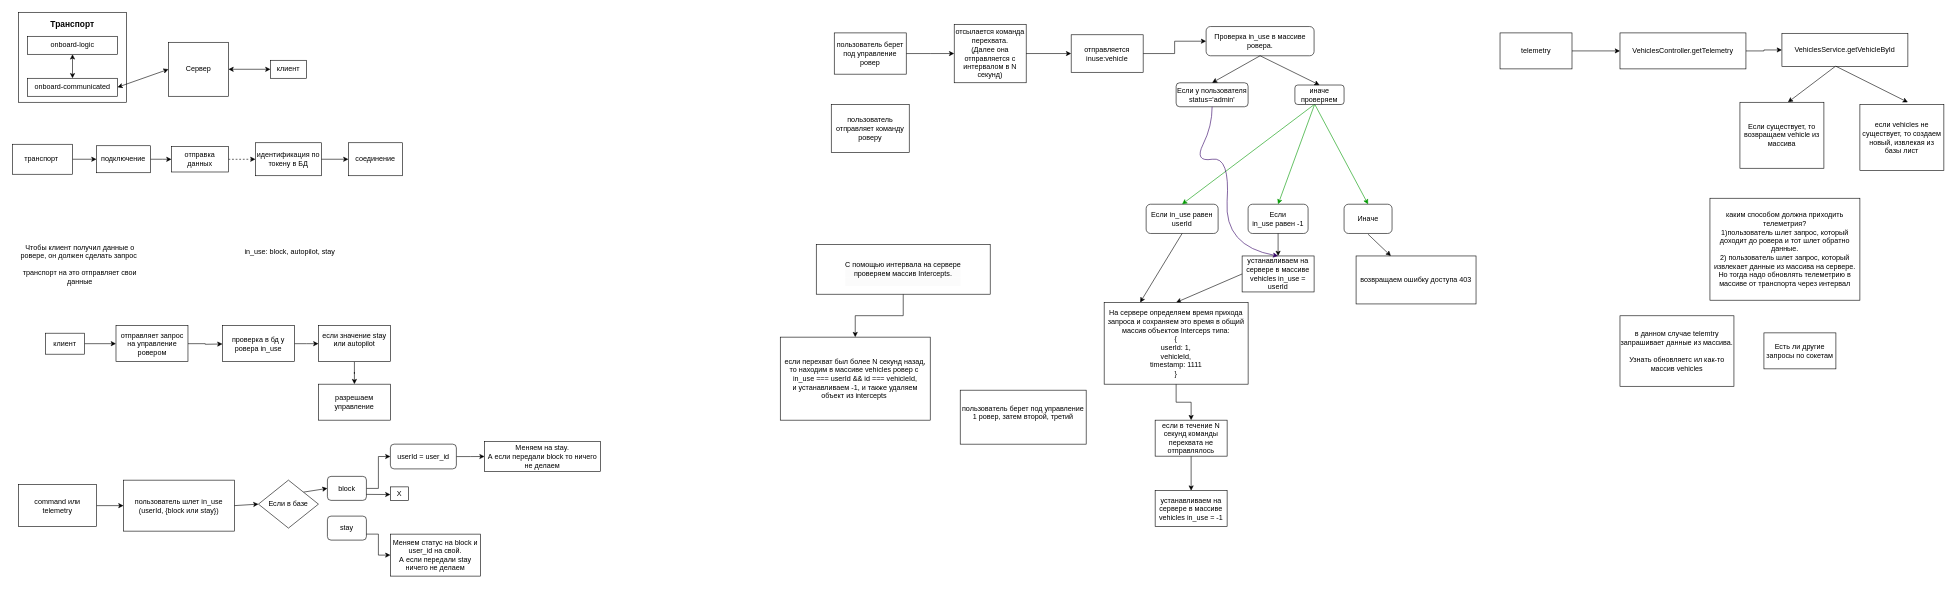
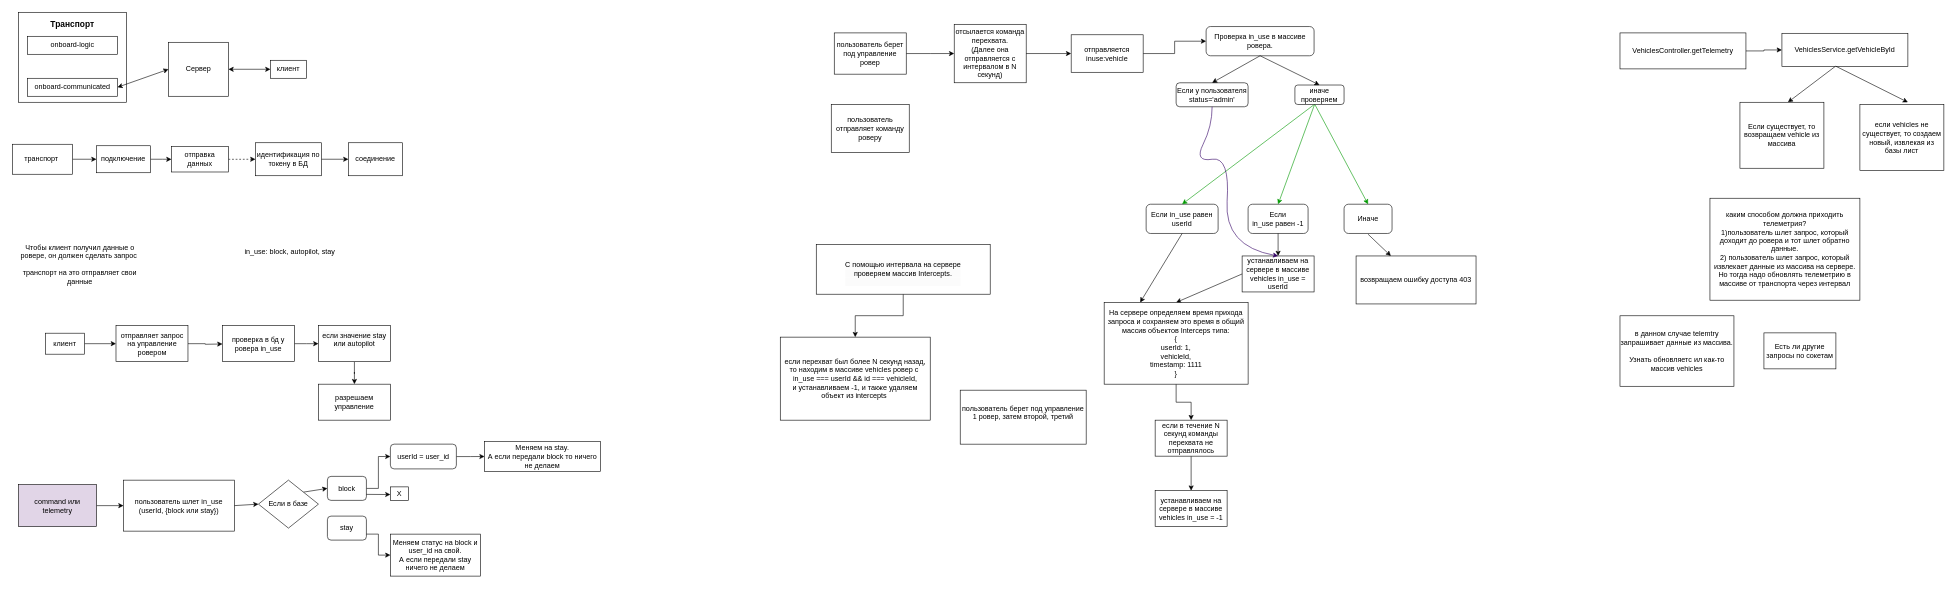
(1536, 51) -> none
(1614, 51) -> none
(72, 66) -> none
(57, 506) -> (57, 506)
